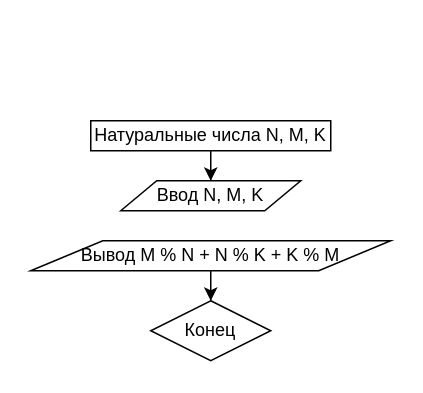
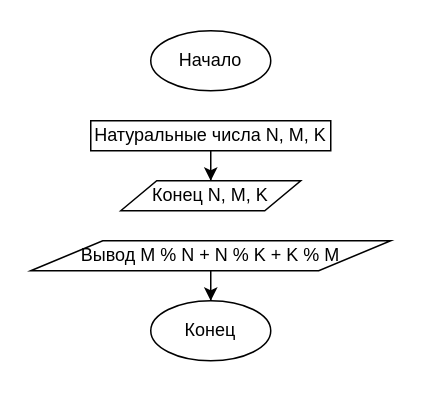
none -> (211, 61)
(211, 196) -> (211, 196)
(211, 331) -> (211, 331)
